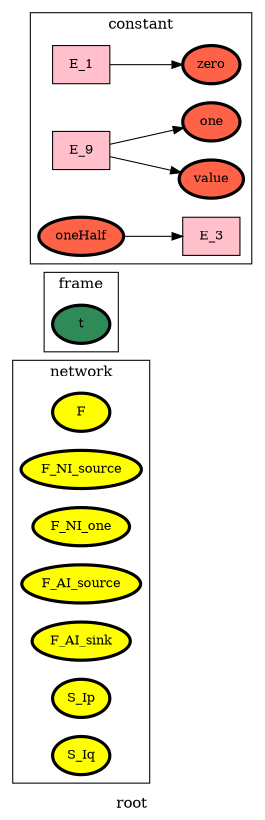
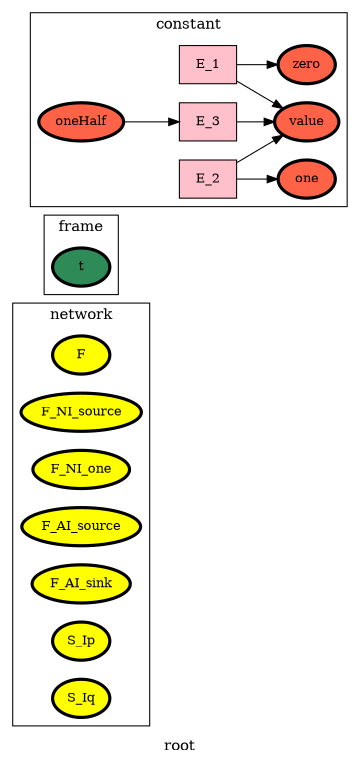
none -> (256, 92)
none -> (250, 122)
(81, 150) -> (208, 179)
